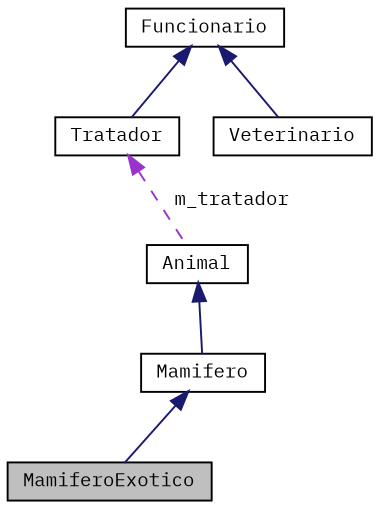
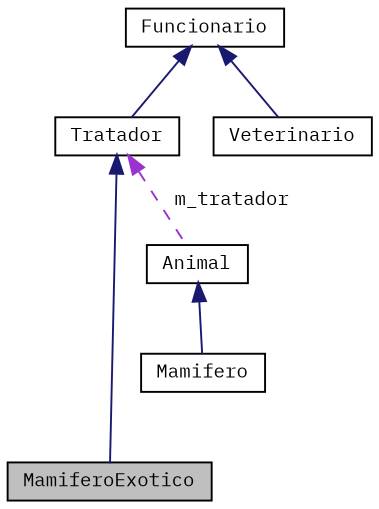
(150, 434) -> (113, 319)
